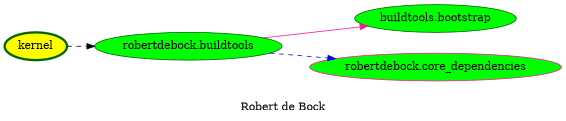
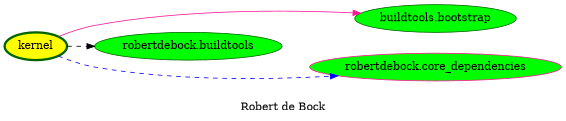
(312, 32) -> (204, 13)
(299, 56) -> (193, 77)
